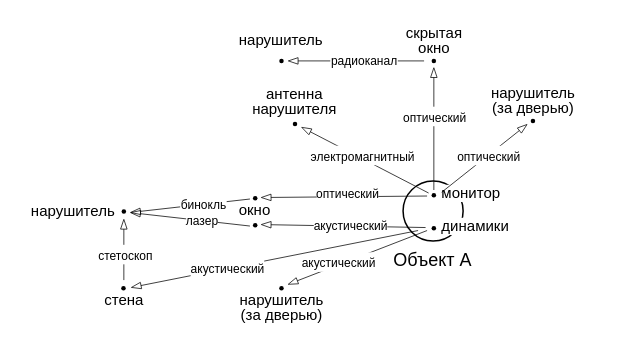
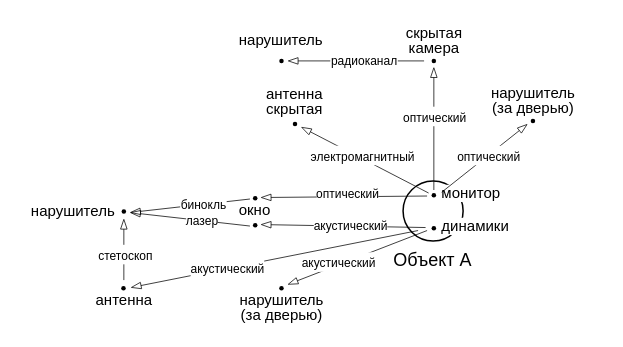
(434, 40) -> (434, 40)
(295, 101) -> (295, 101)
(125, 299) -> (125, 299)
